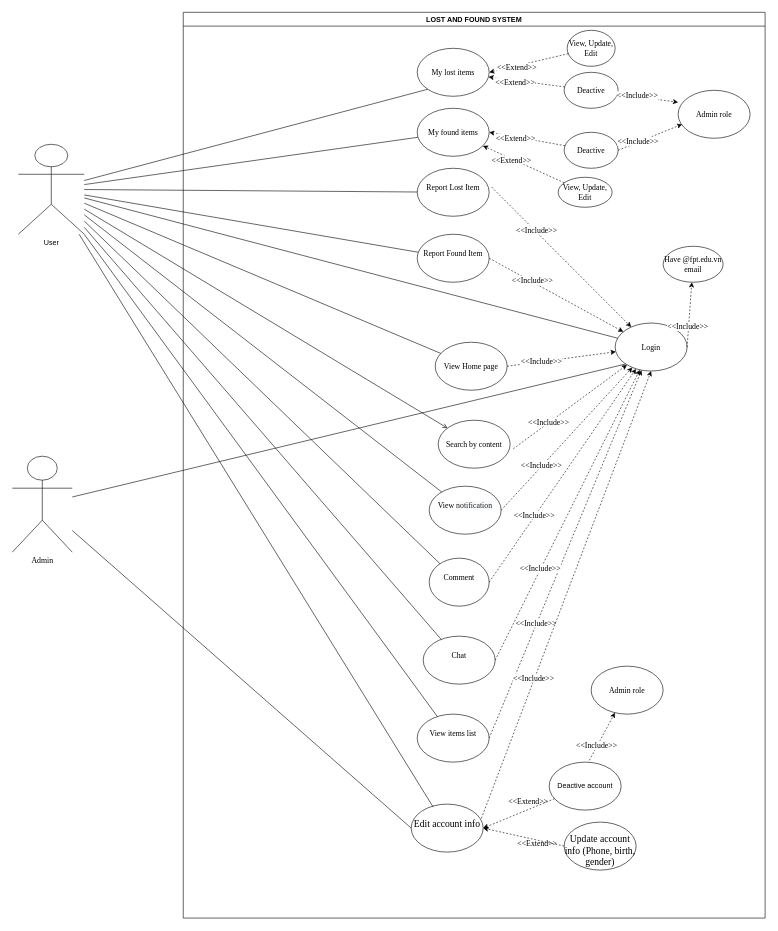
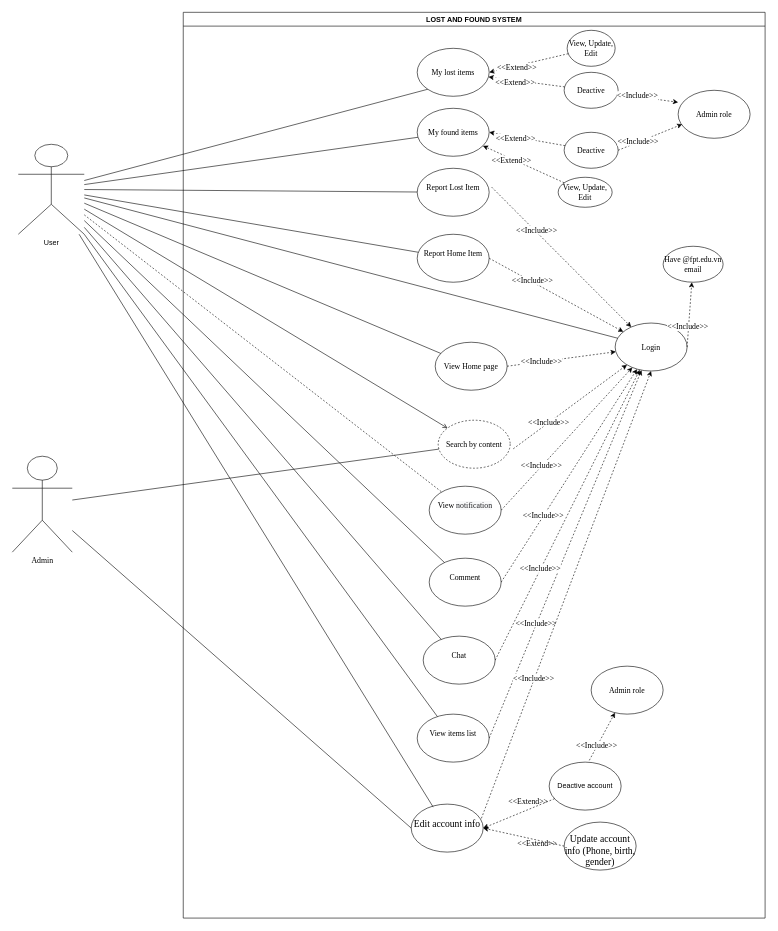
(453, 258) -> (453, 258)
(262, 353) -> (262, 353)
(471, 401) -> (203, 482)
(474, 444) -> (474, 444)
(459, 582) -> (465, 582)
